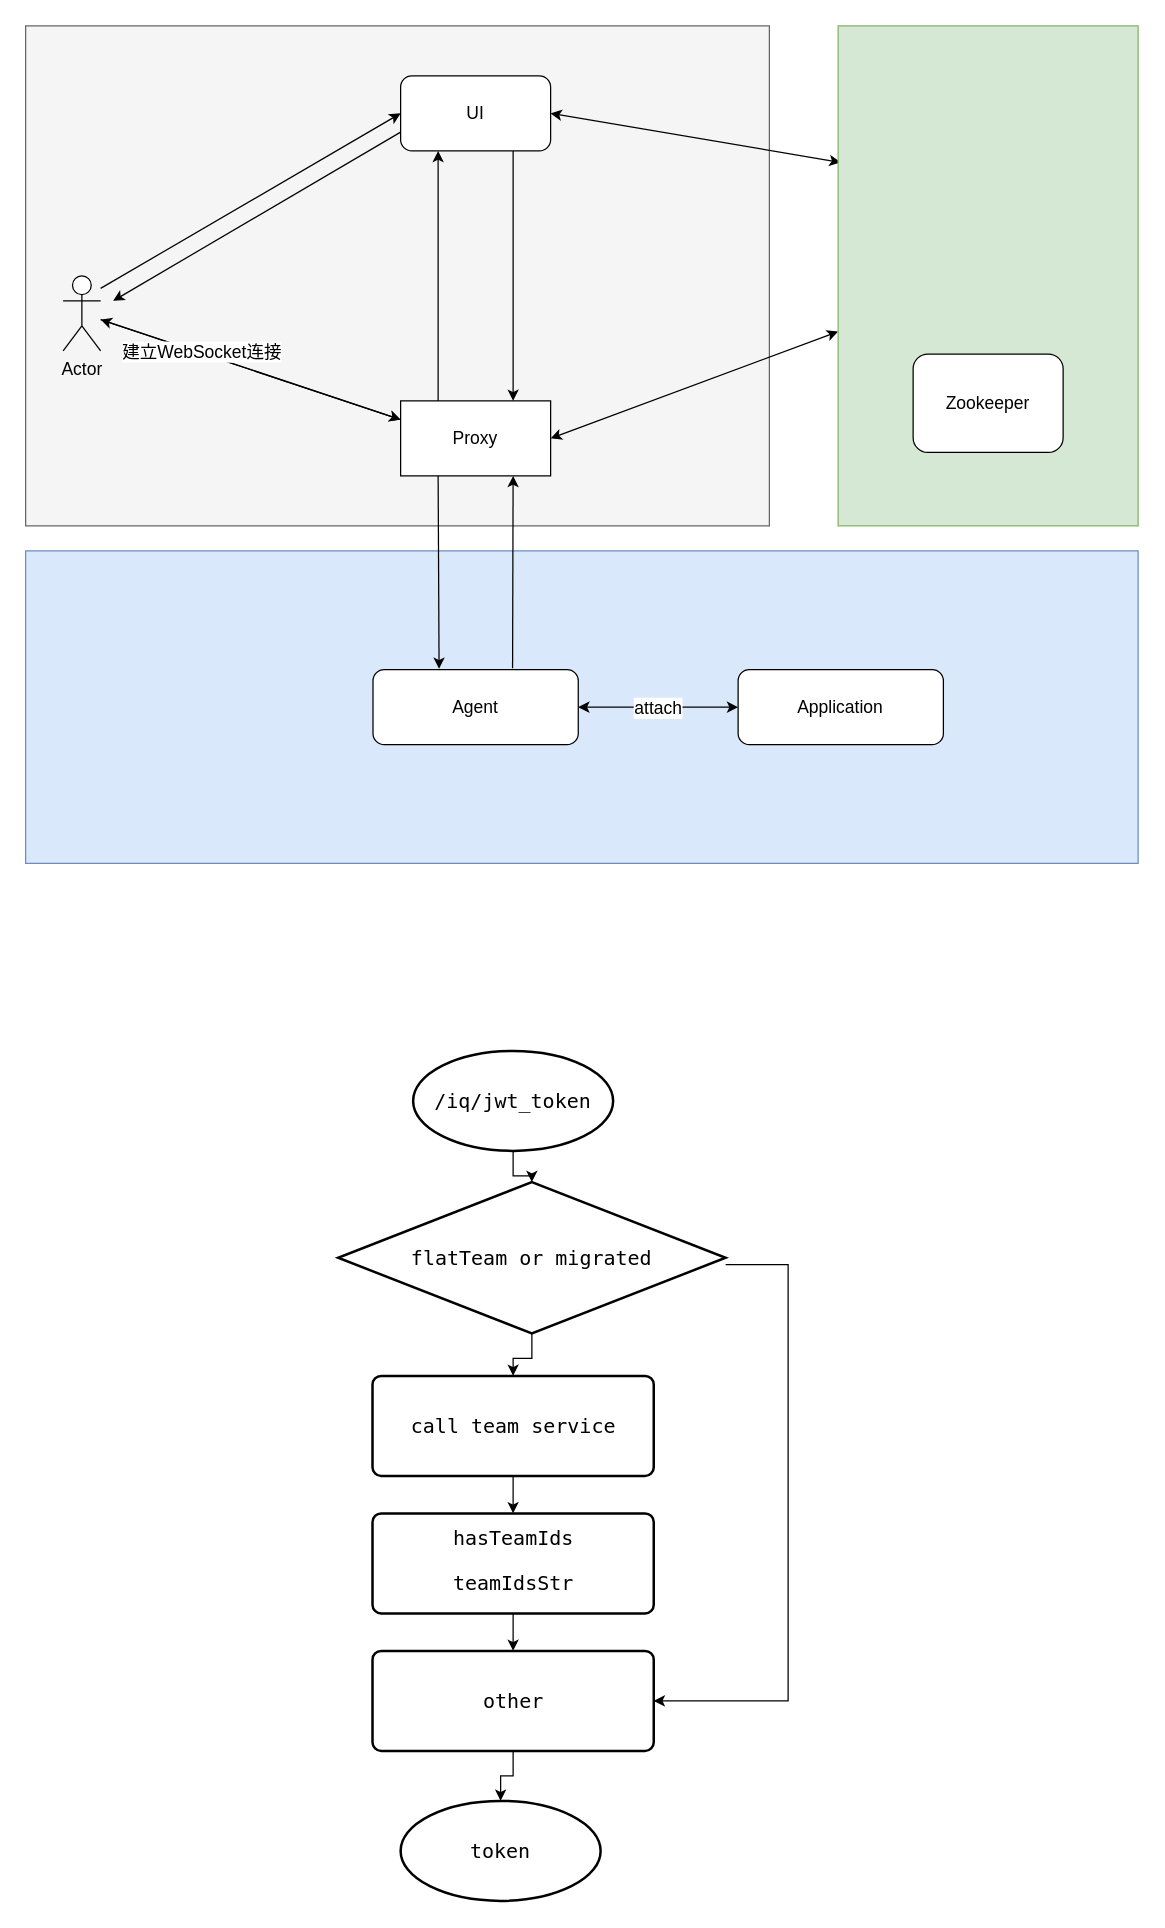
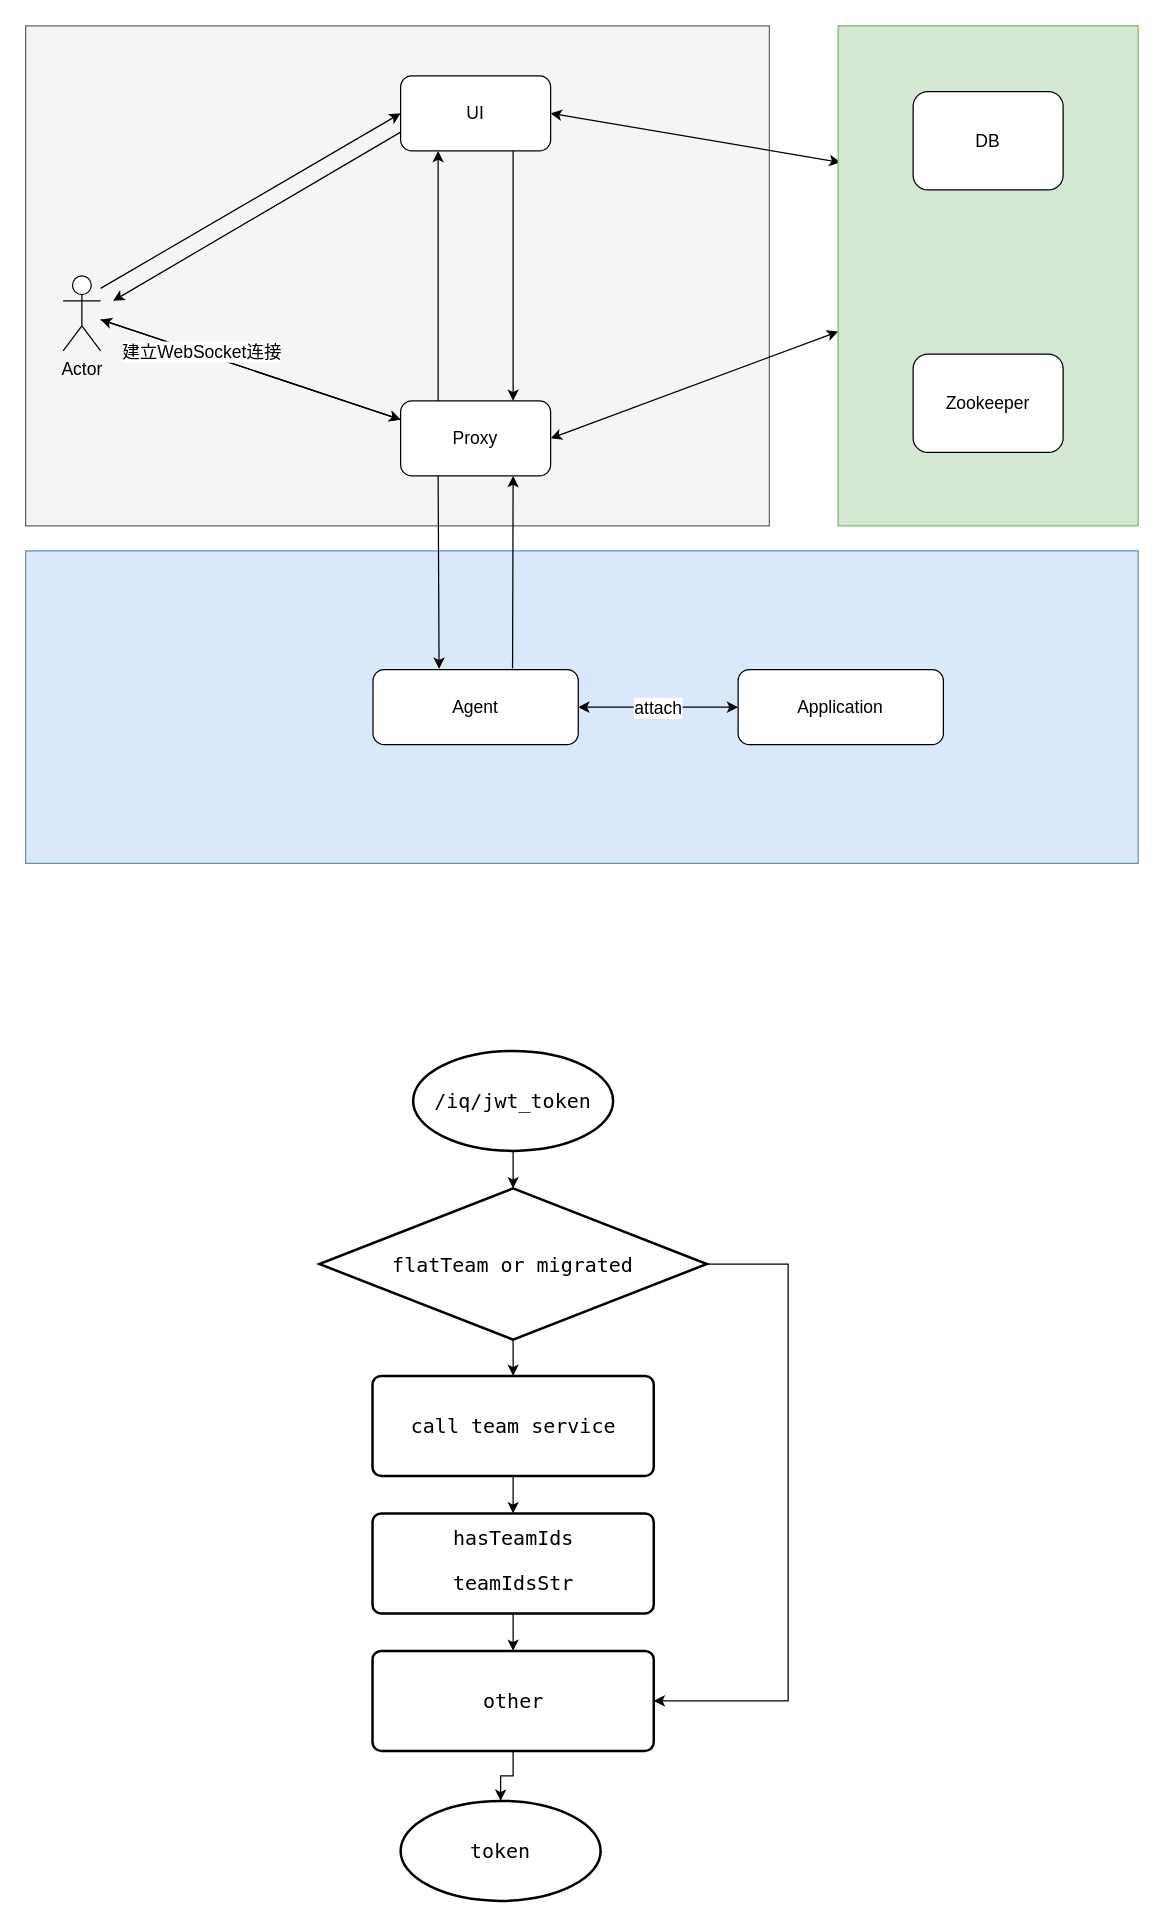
none -> (988, 140)
(476, 438) -> (476, 438)
(532, 1258) -> (513, 1264)
